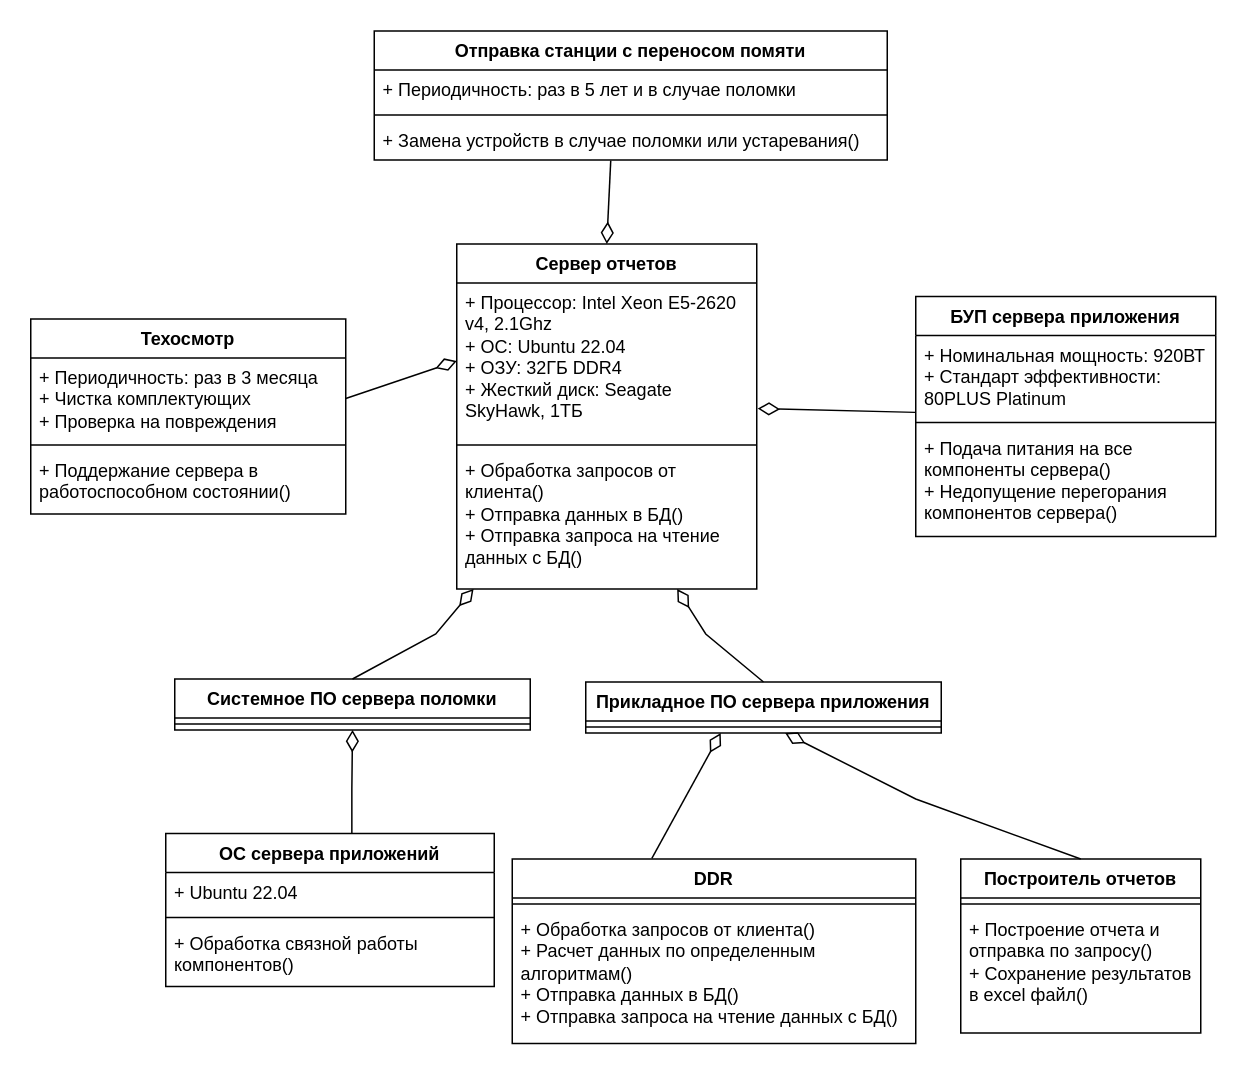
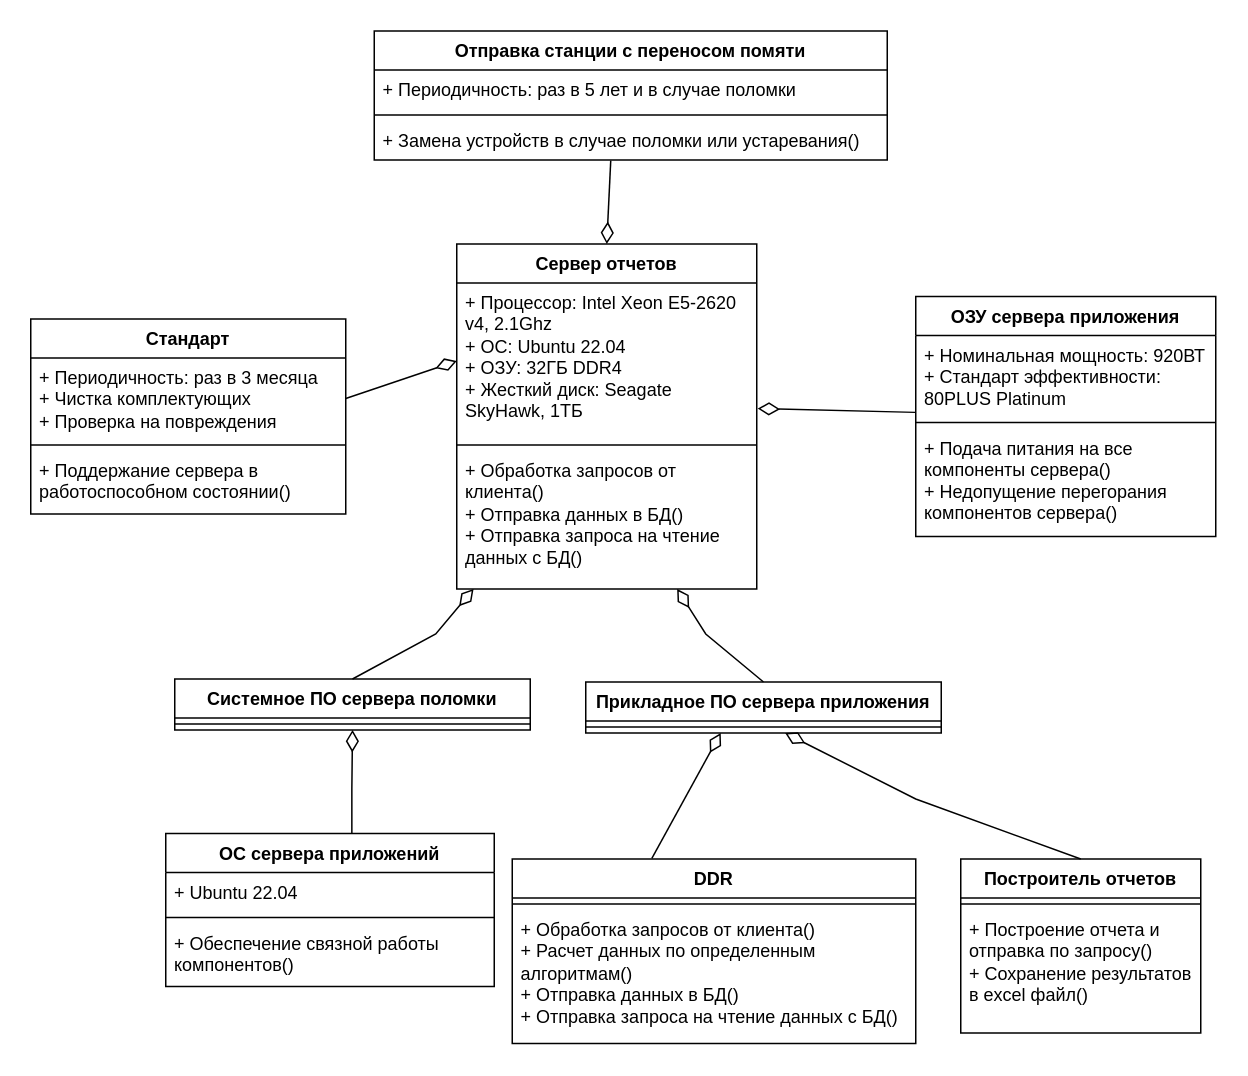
(1066, 318) -> (1066, 318)
(188, 340) -> (188, 340)
(332, 955) -> (332, 955)
